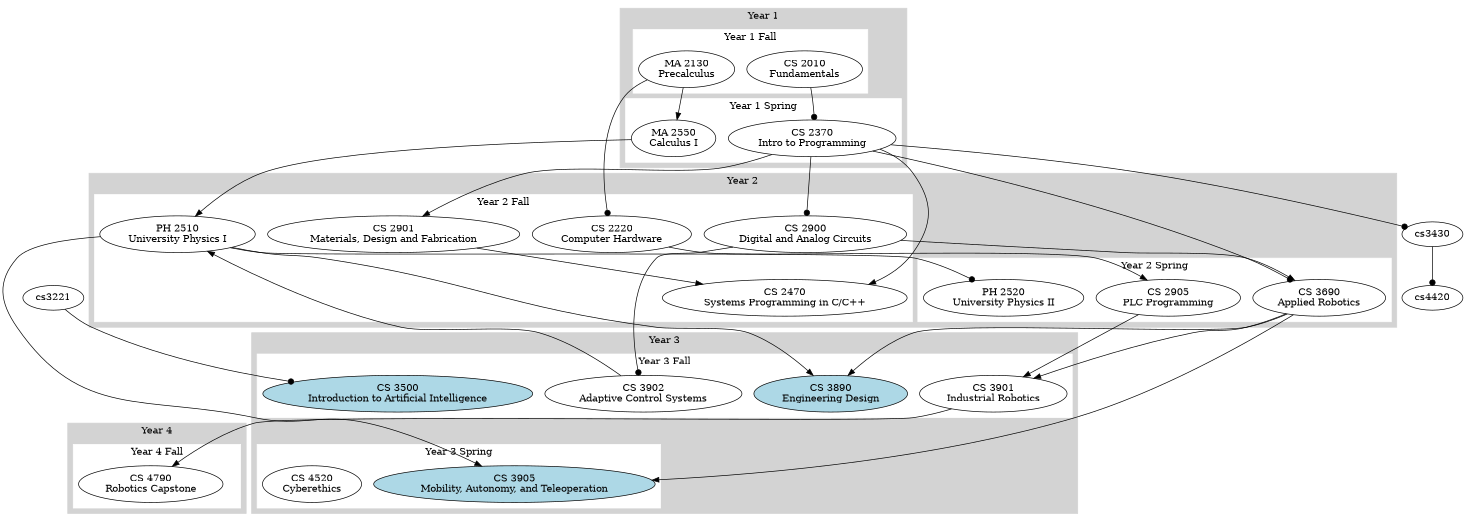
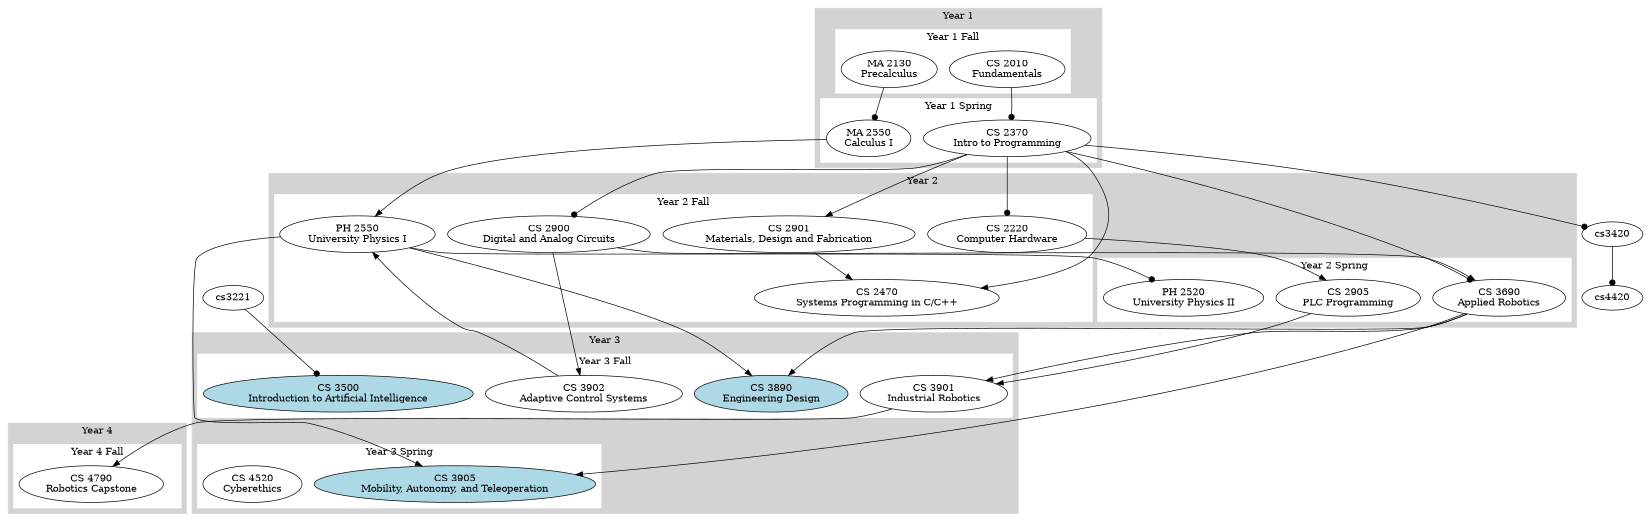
(680, 103) -> (879, 103)
(608, 134) -> (1007, 183)
(178, 234) -> (357, 234)
(1432, 234) -> (1612, 234)
(648, 270) -> (566, 311)
